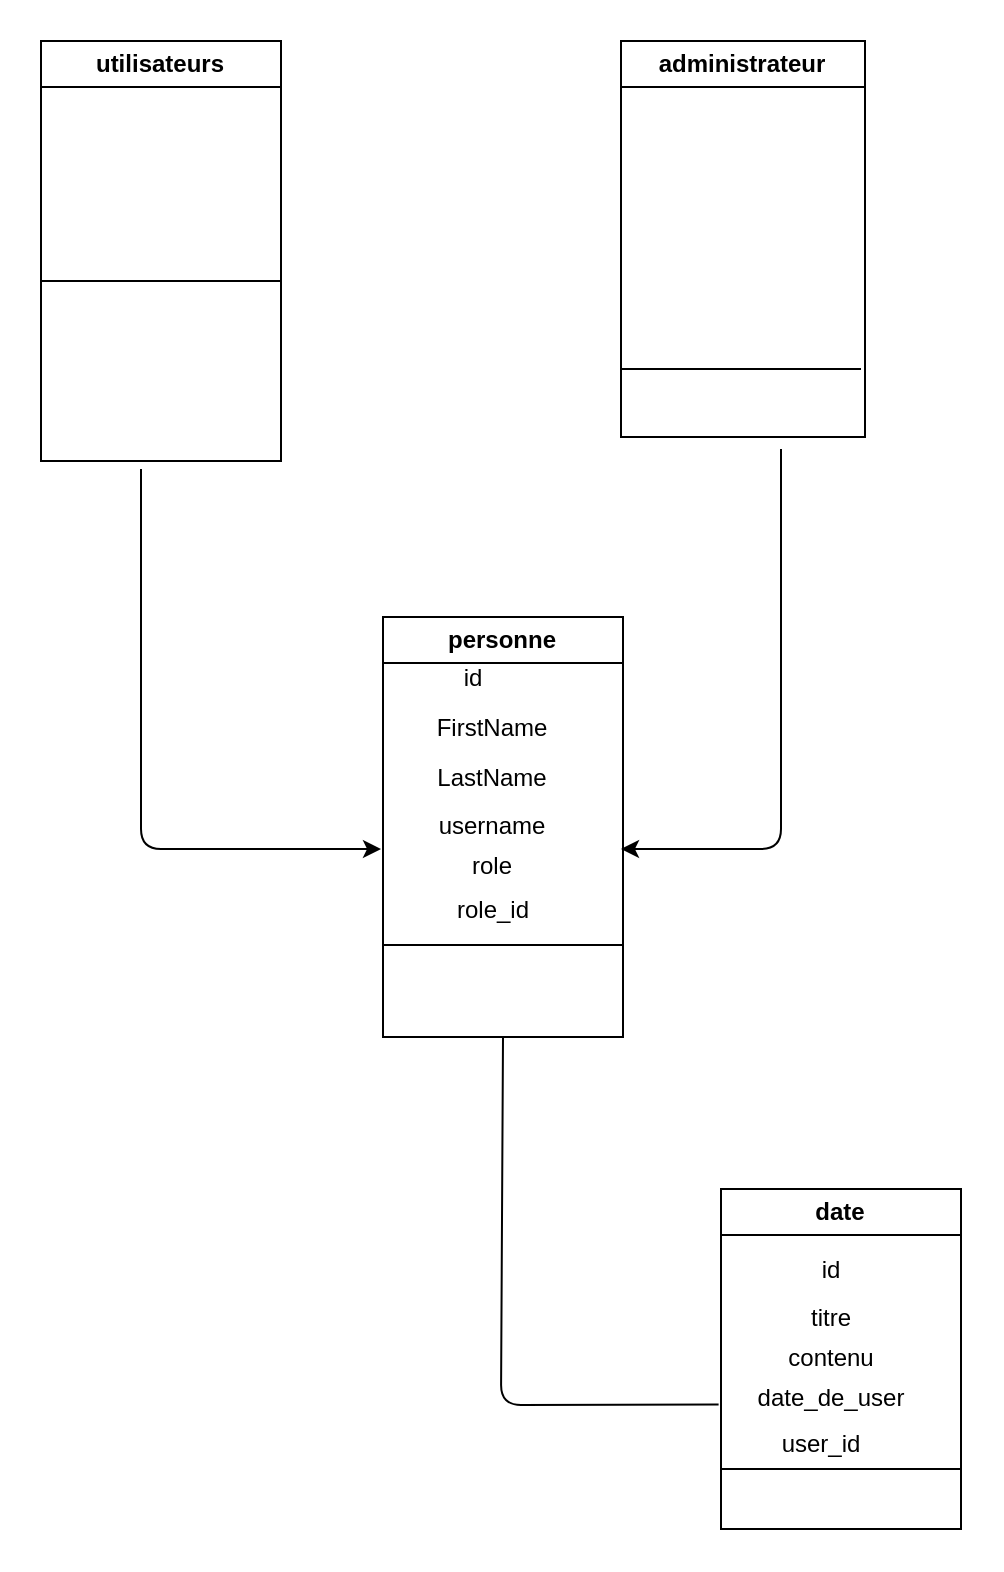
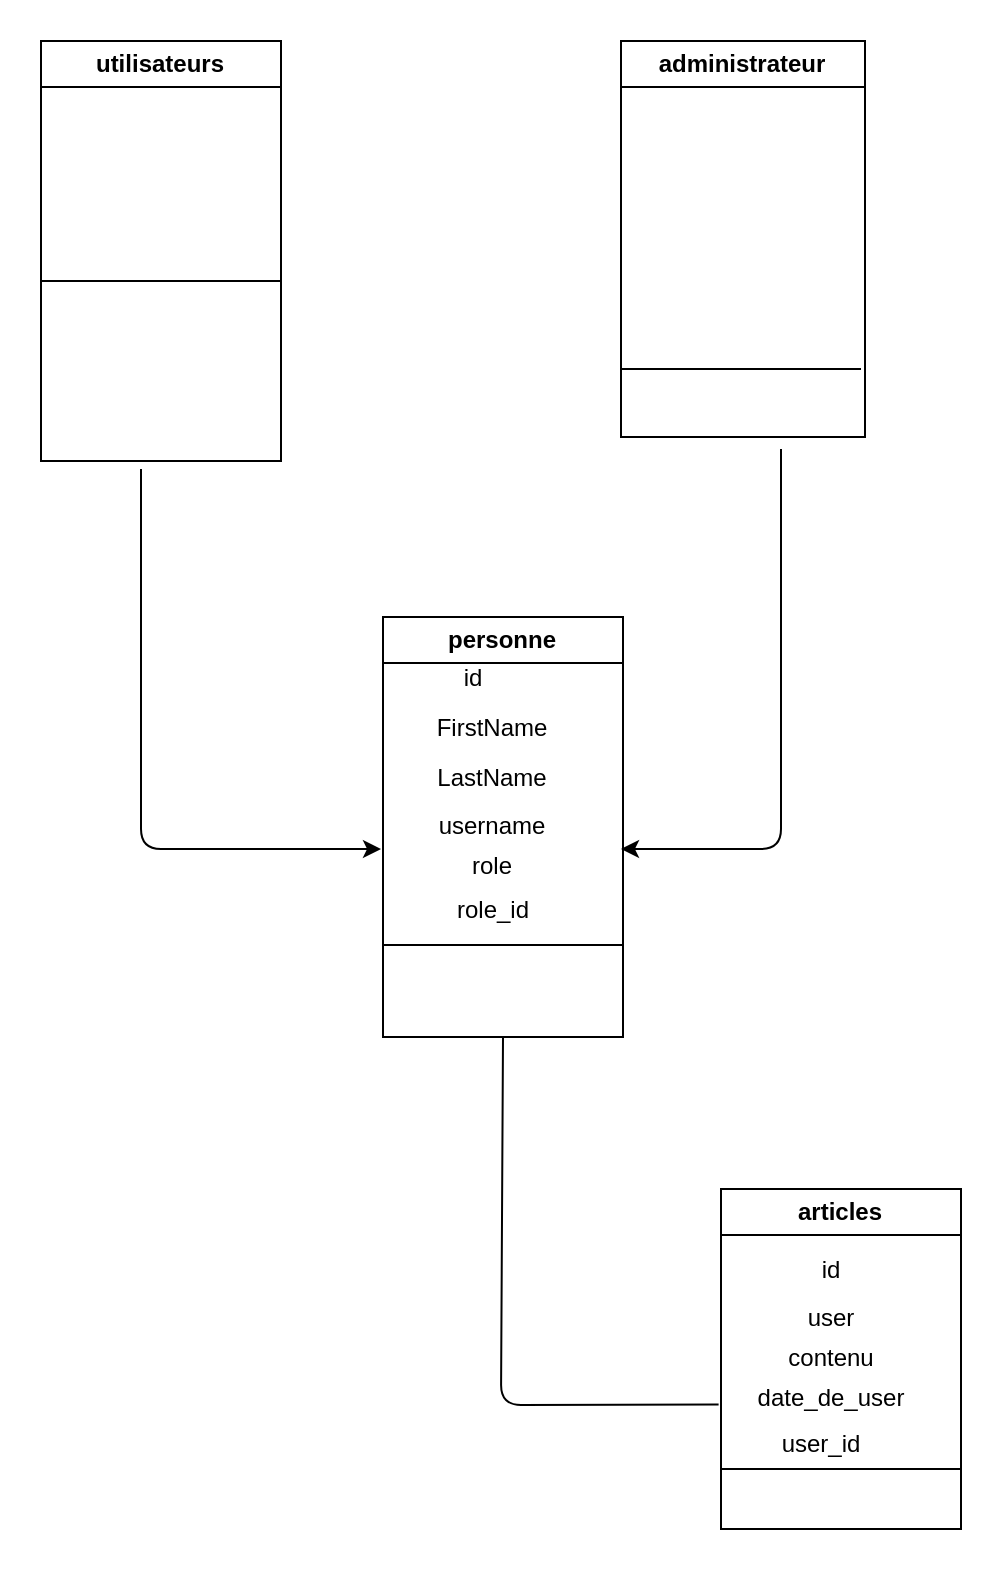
(841, 1213) -> (841, 1213)
(832, 1319) -> (832, 1319)
